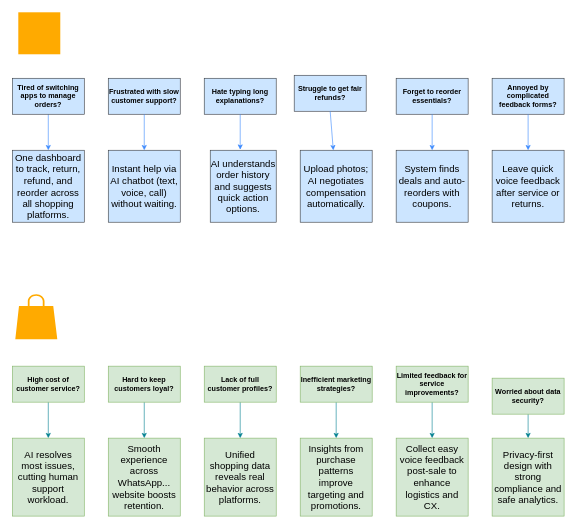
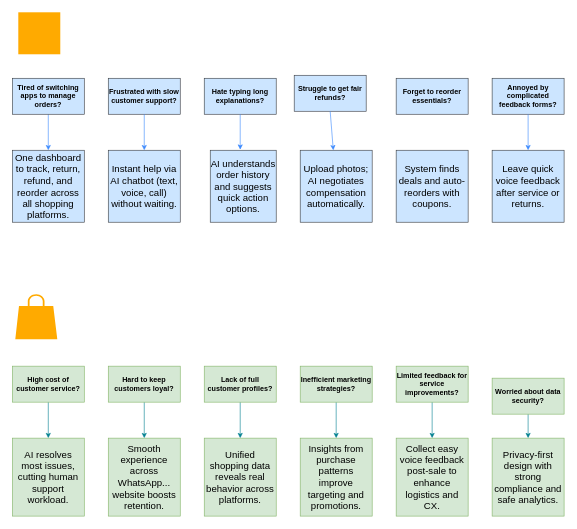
(432, 144) -> none
